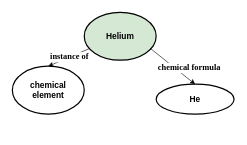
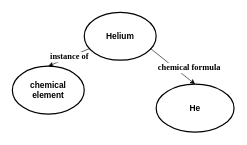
(120, 36) -> (120, 36)
(195, 99) -> (195, 108)
